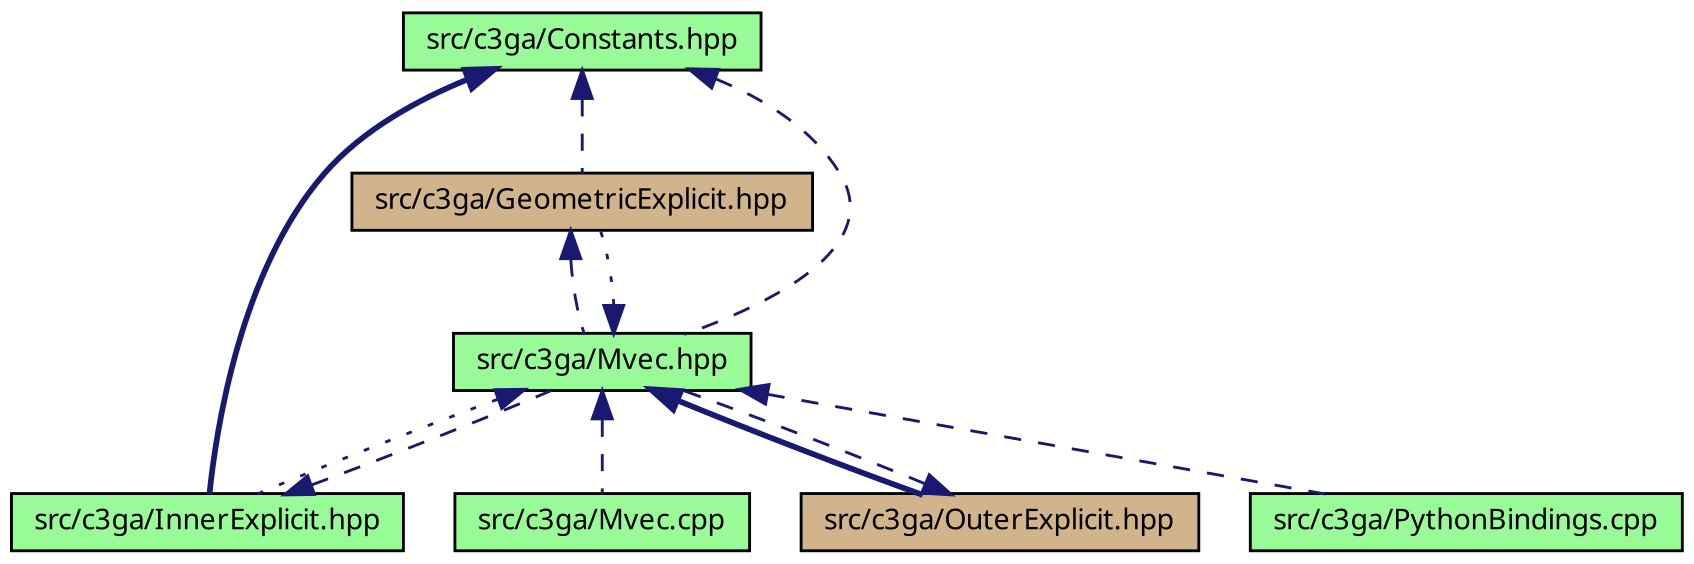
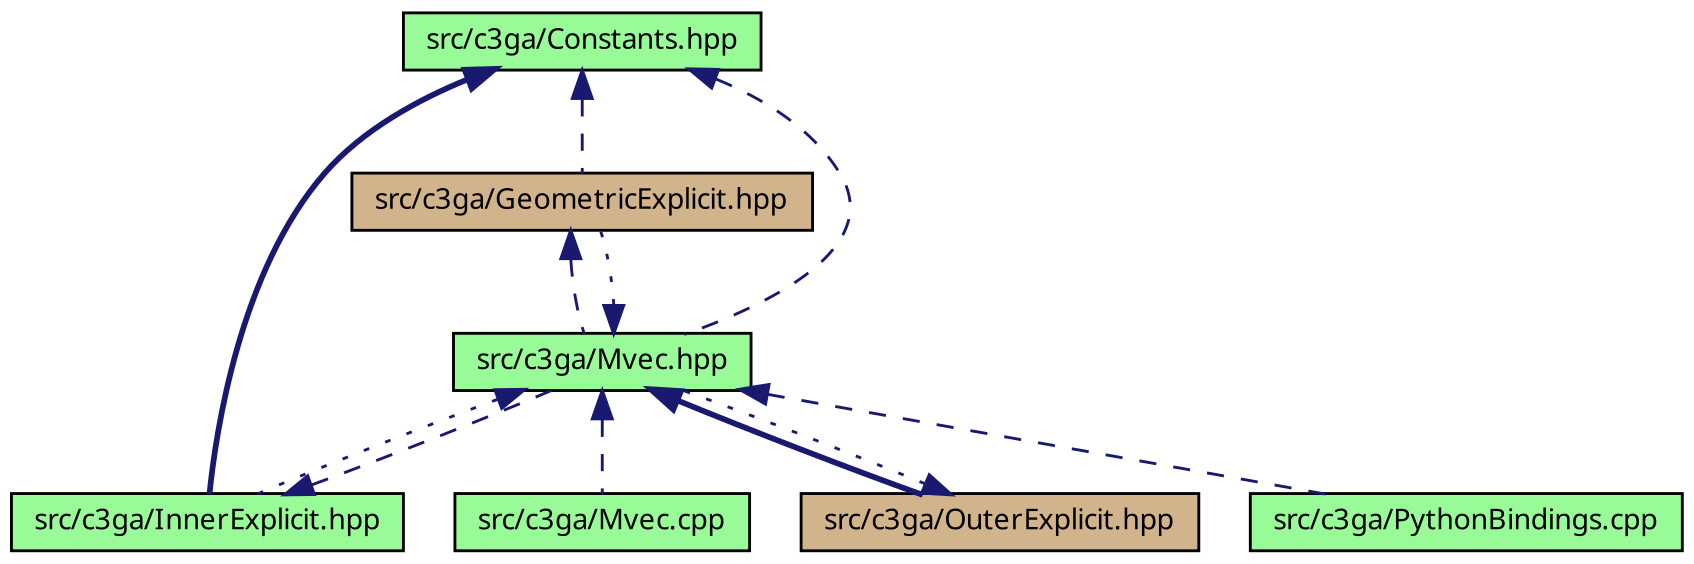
(803, 435) -> (803, 435)
